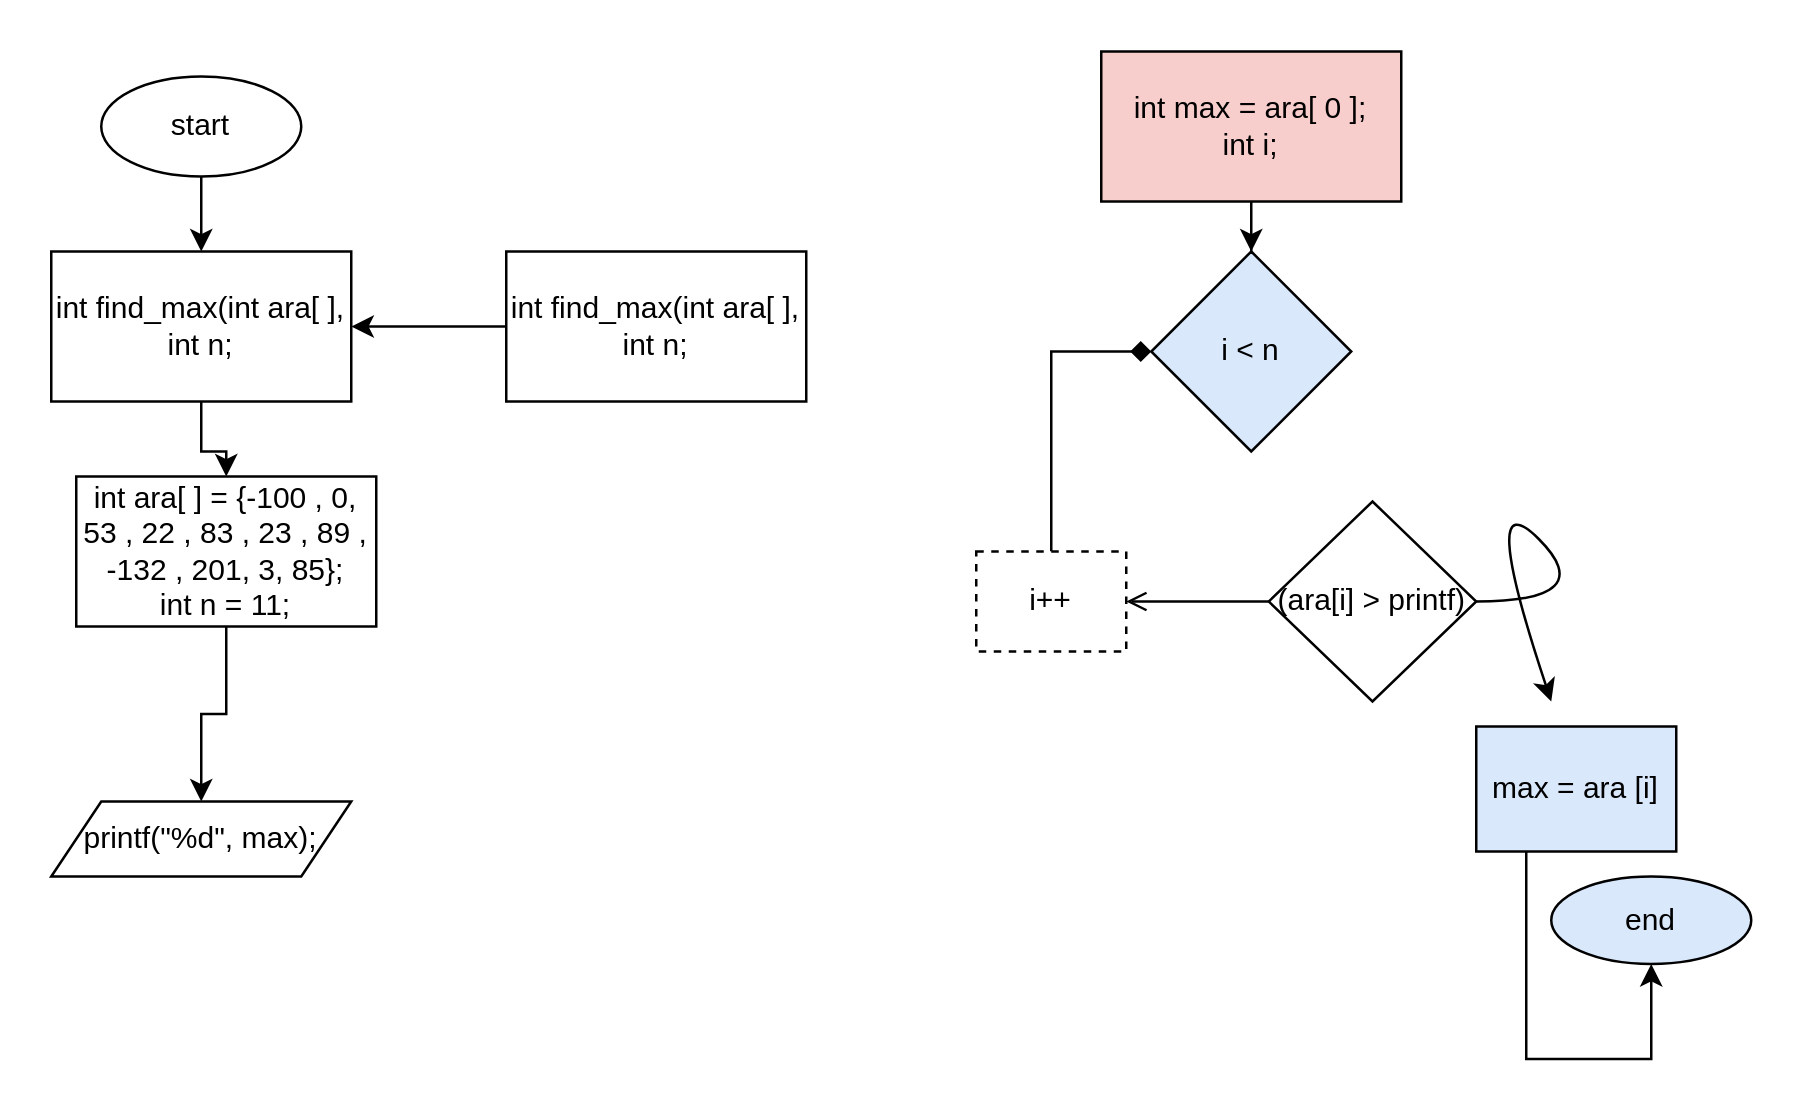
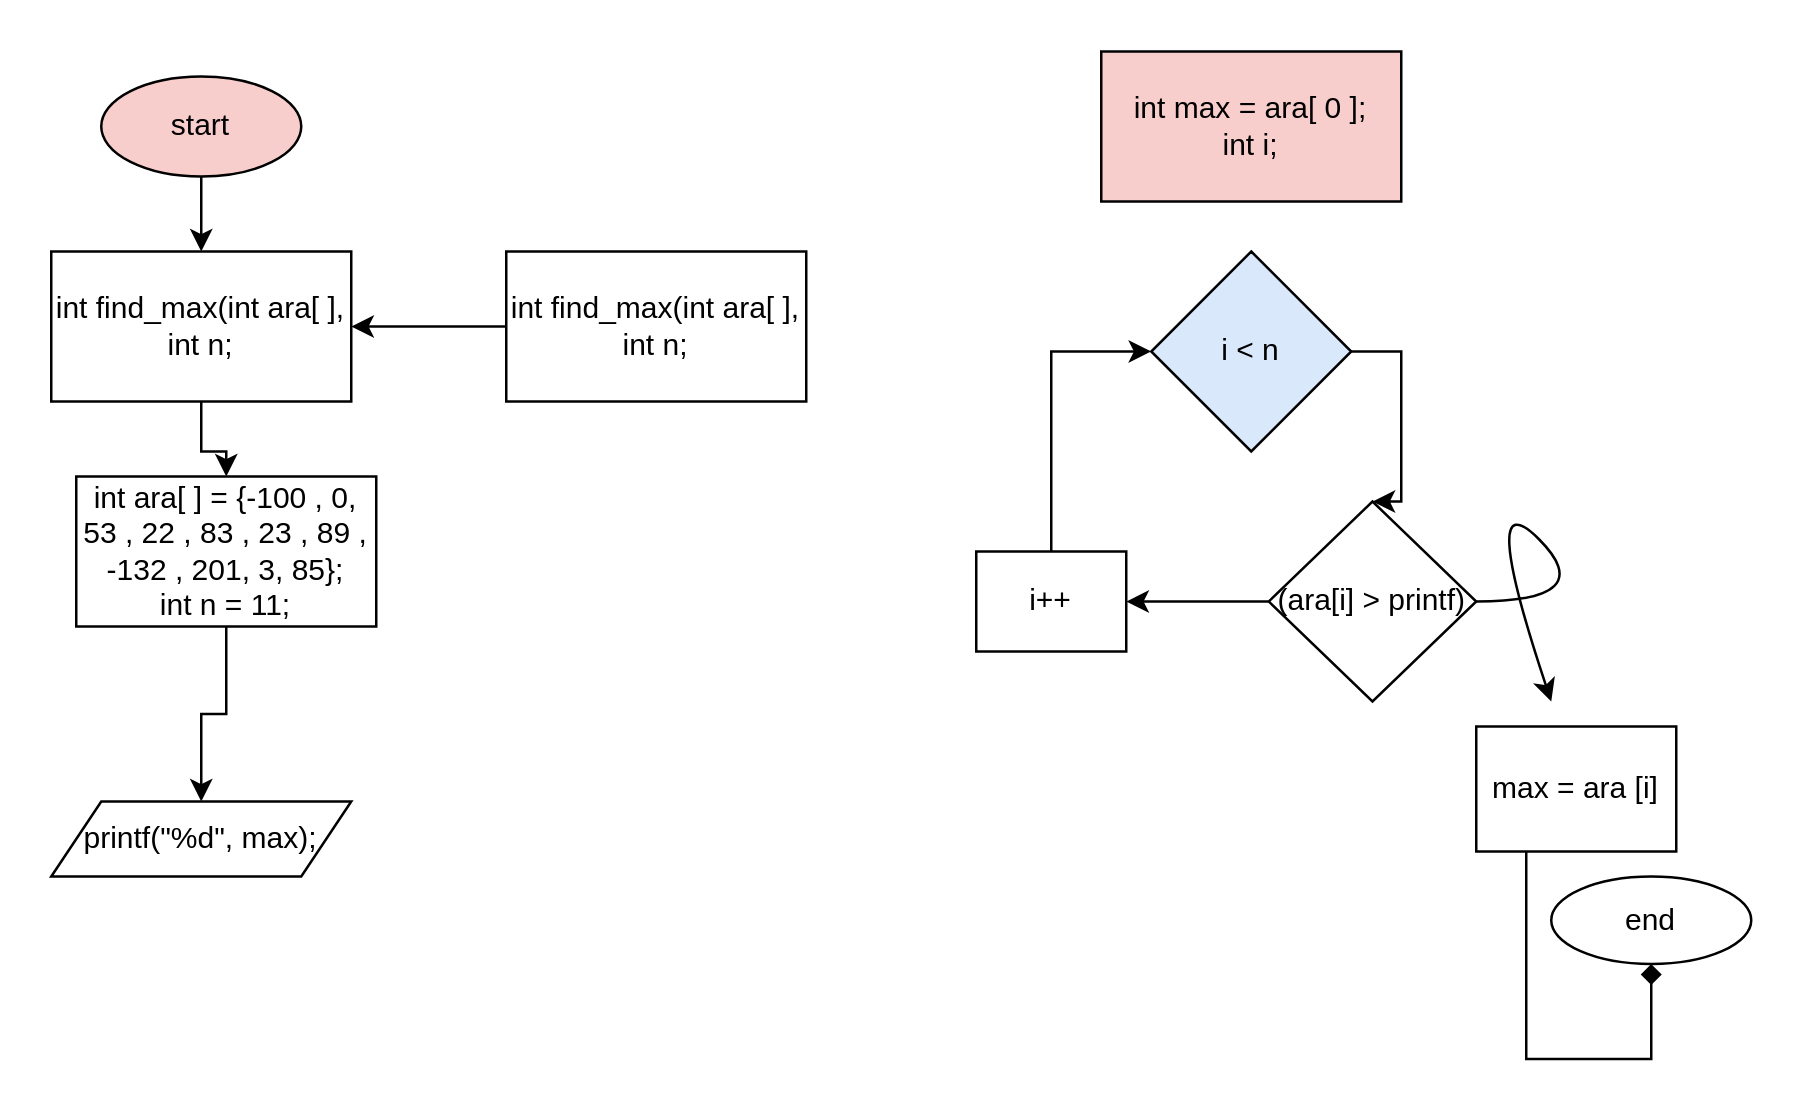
(201, 126) -> (201, 126)
(1251, 234) -> none
(1131, 351) -> (1132, 351)
none -> (1401, 407)
(1051, 601) -> (1051, 601)
(1140, 601) -> (1144, 601)
(1576, 789) -> (1576, 789)
(1651, 920) -> (1651, 920)
(1651, 982) -> (1651, 984)
